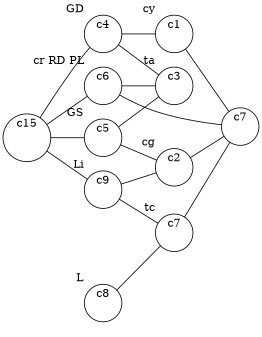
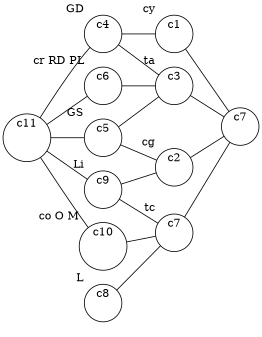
(169, 115) -> (207, 106)
(27, 138) -> (27, 138)
none -> (103, 246)
